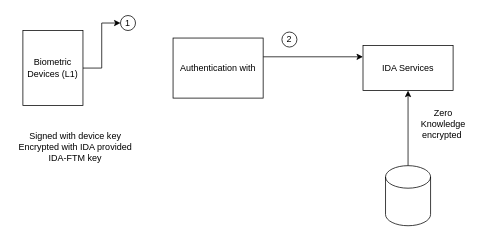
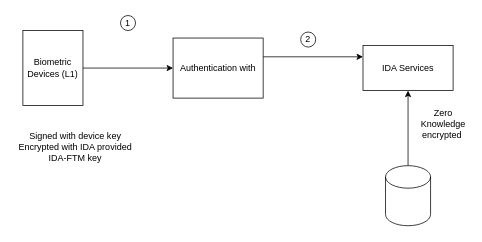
(289, 39) -> (308, 39)
(102, 46) -> (101, 68)
